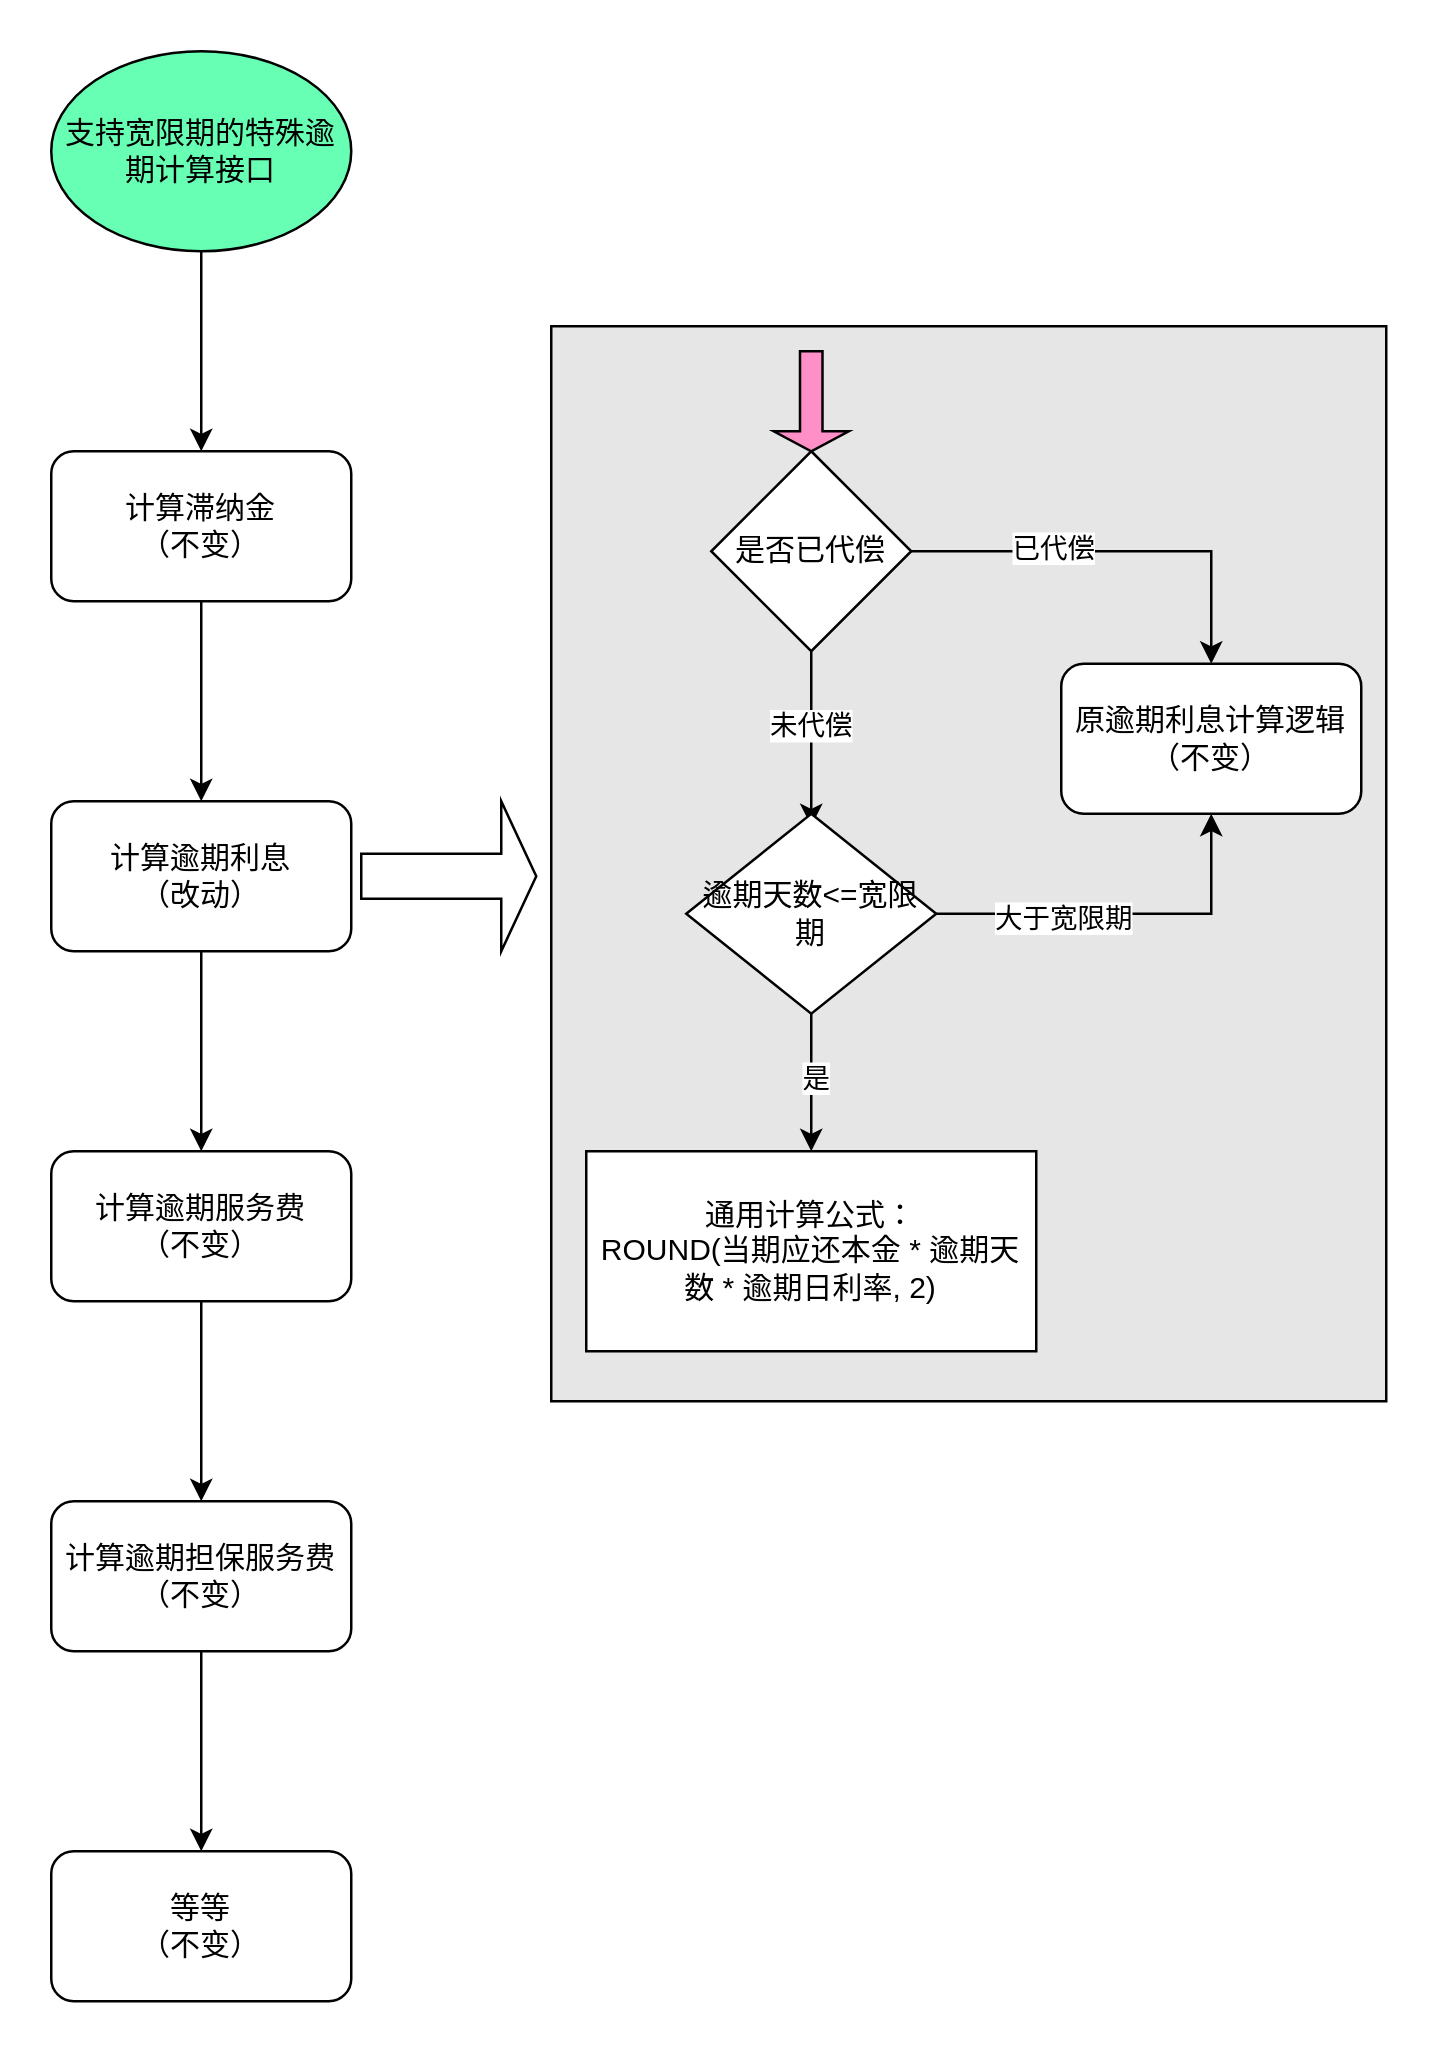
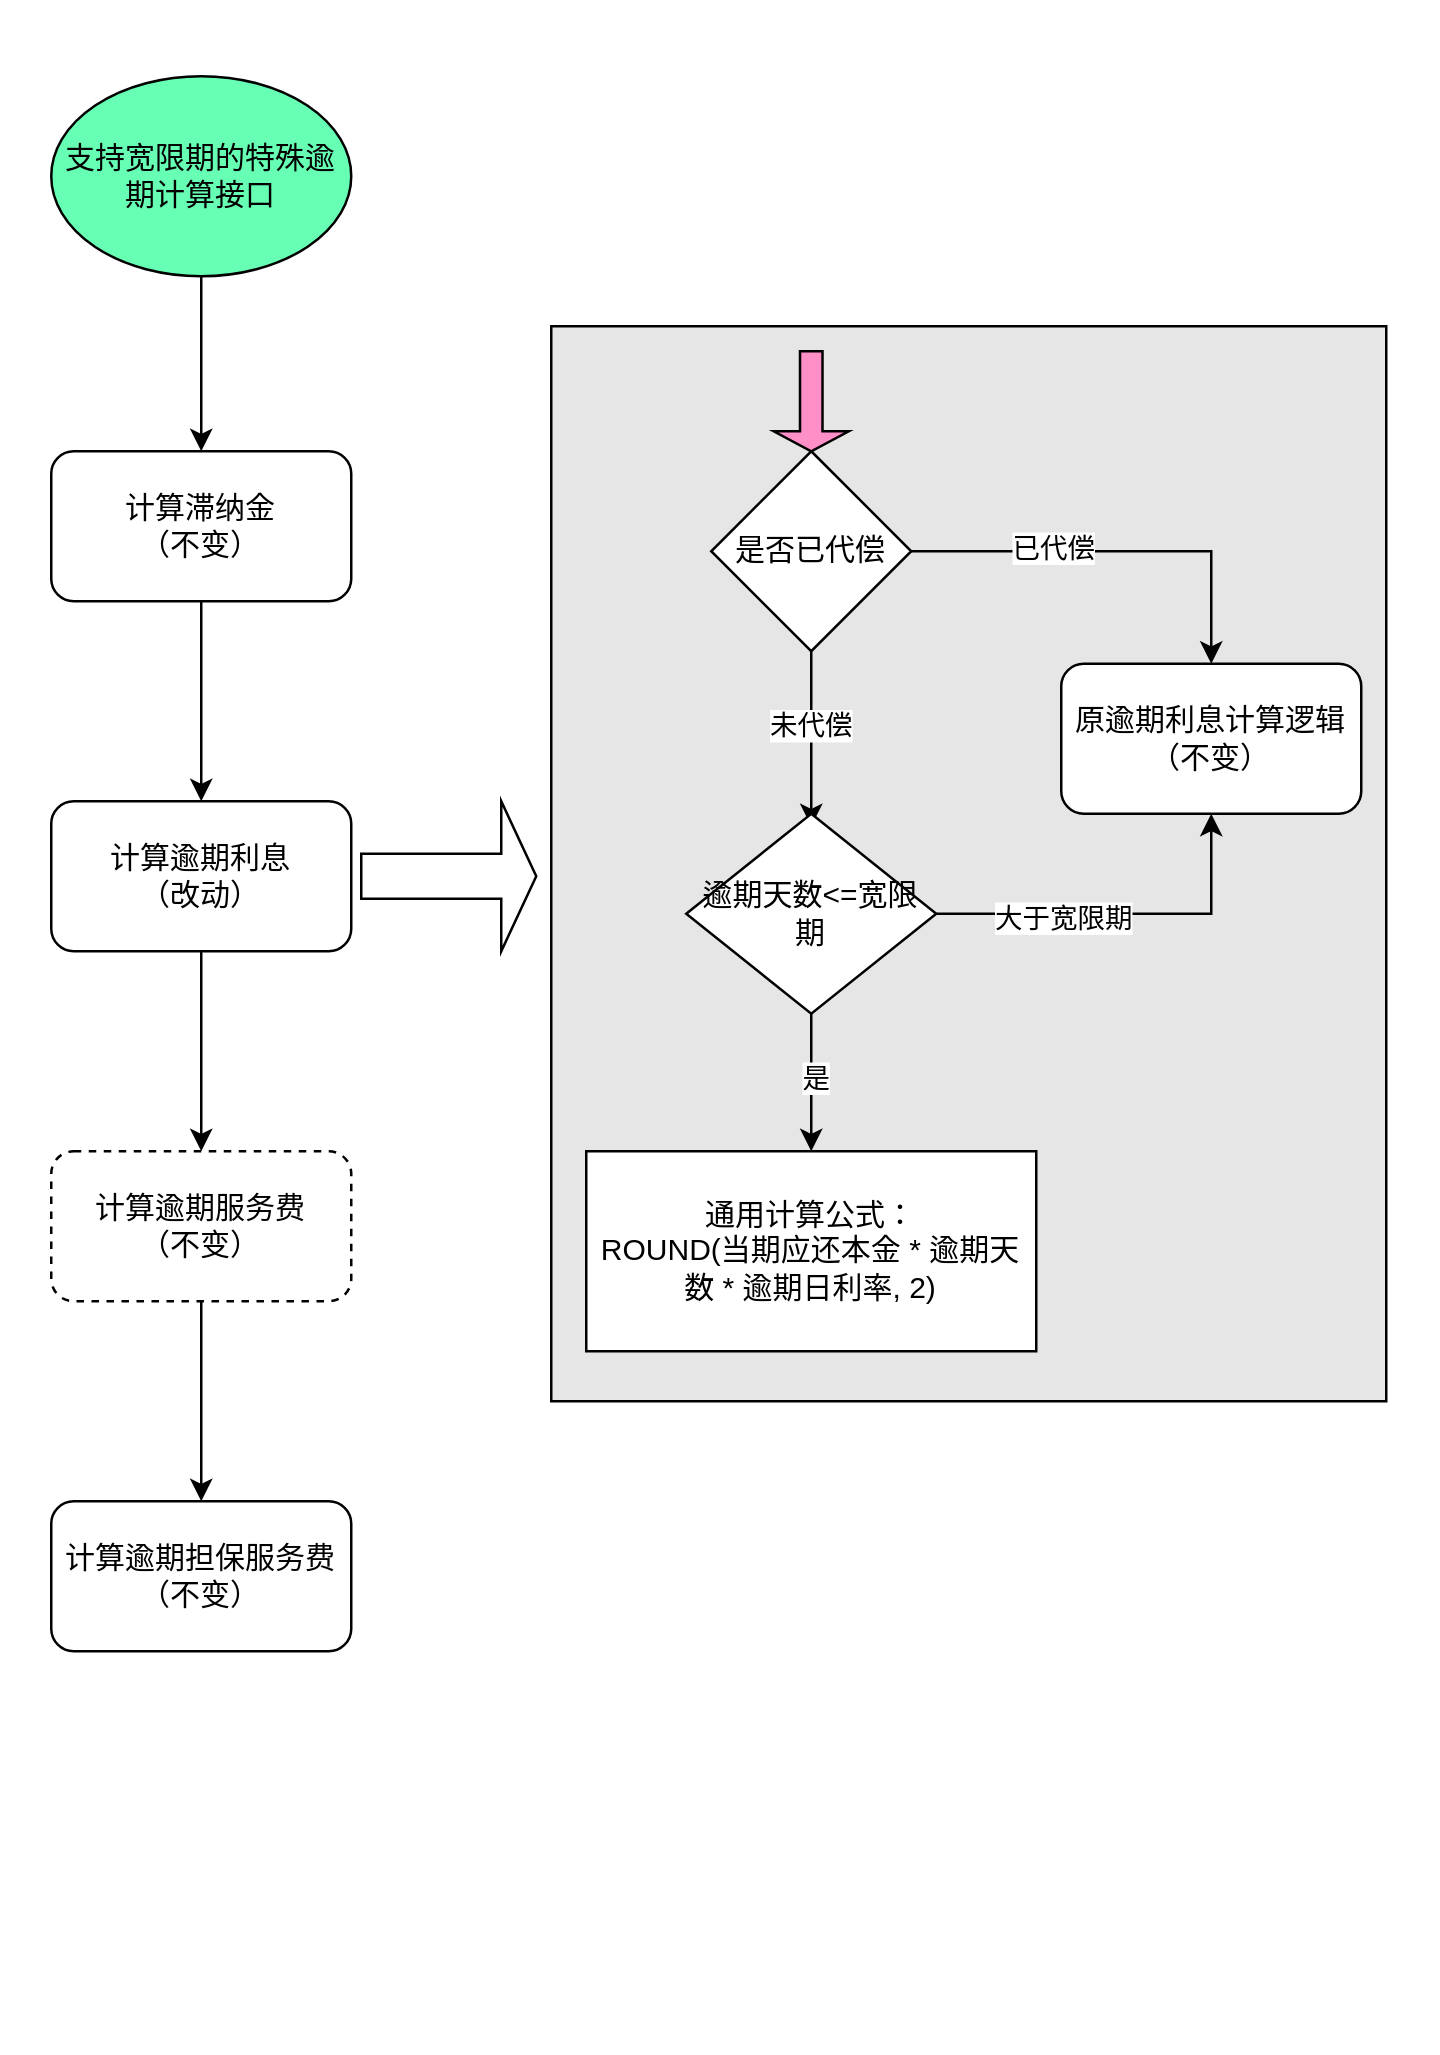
(201, 151) -> (201, 176)
(201, 1226) -> (201, 1226)
(201, 1743) -> none
(201, 1926) -> none
